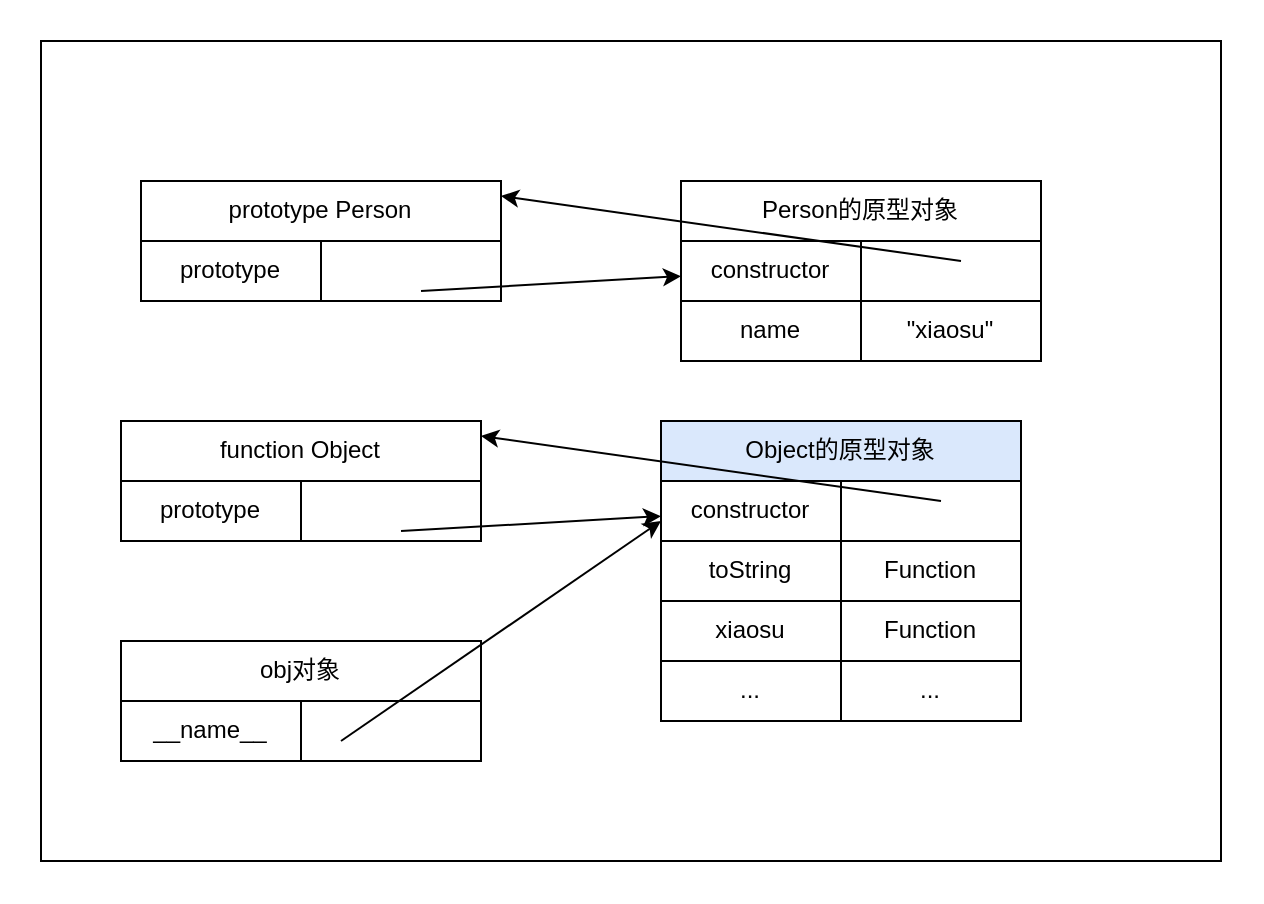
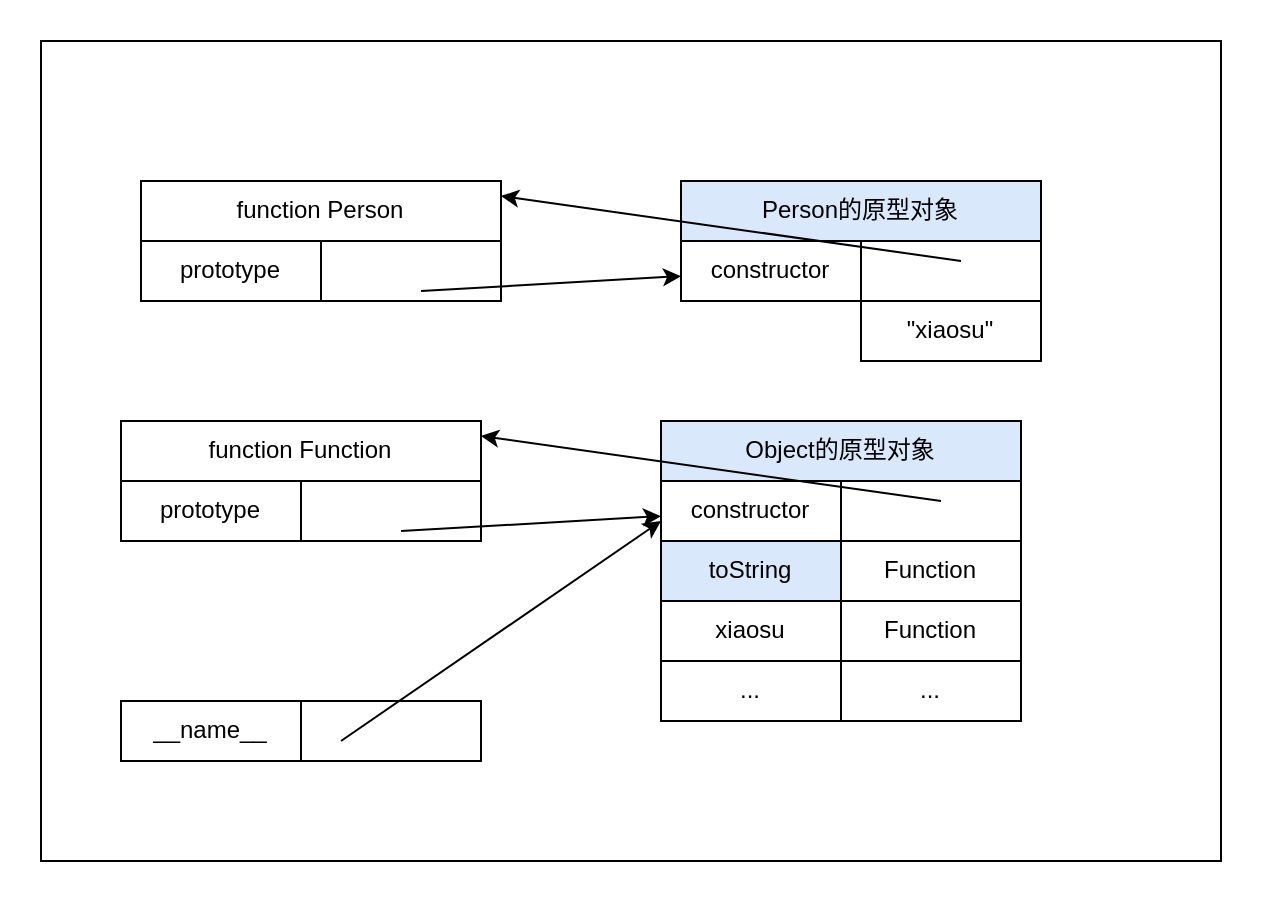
(321, 211) -> (321, 211)
(861, 211) -> (861, 211)
(771, 331) -> none
(301, 451) -> (301, 451)
(751, 571) -> (751, 571)
(301, 671) -> none
